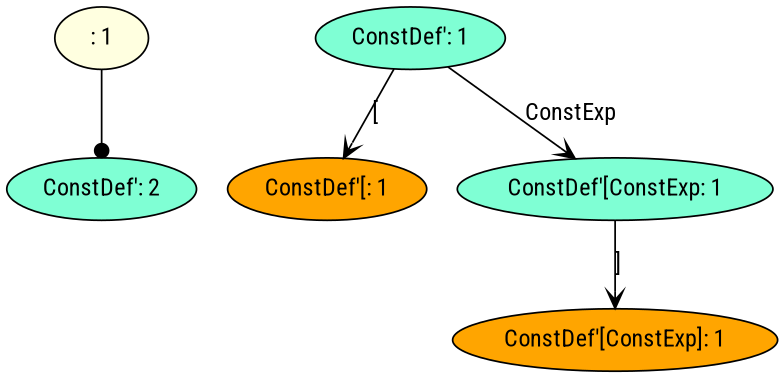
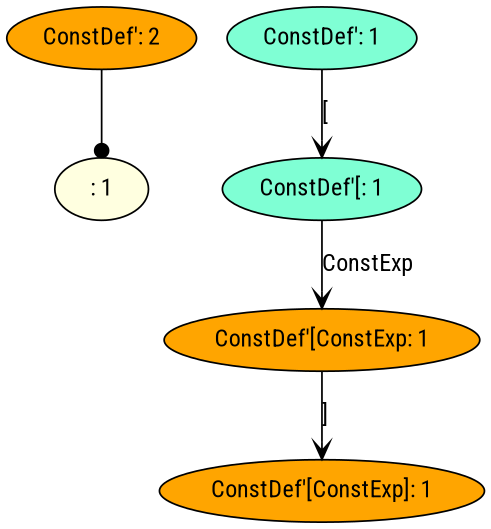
(102, 107) -> (102, 107)
(504, 108) -> (322, 256)
(102, 189) -> (102, 38)
(327, 189) -> (322, 189)
(615, 189) -> (322, 340)
